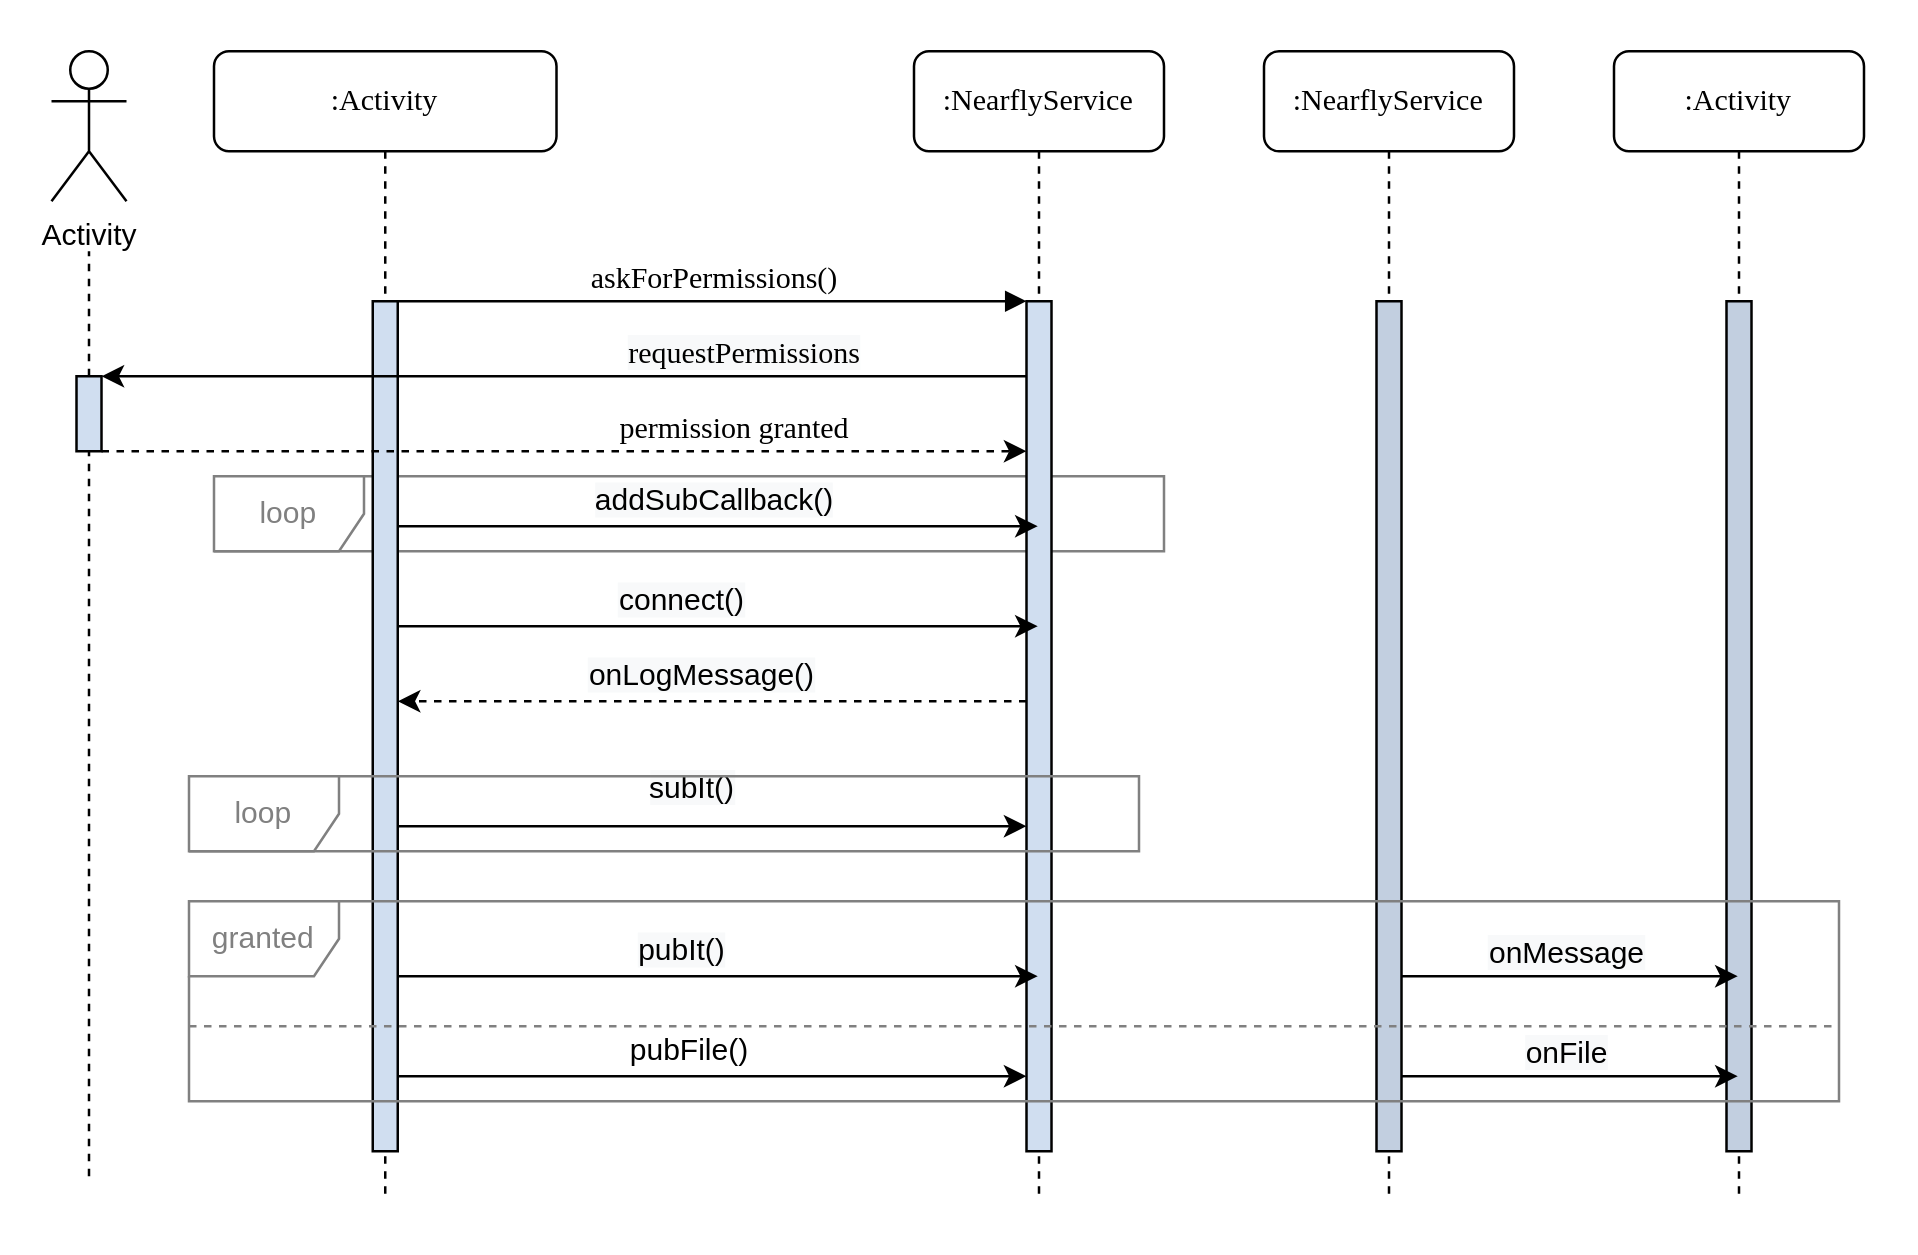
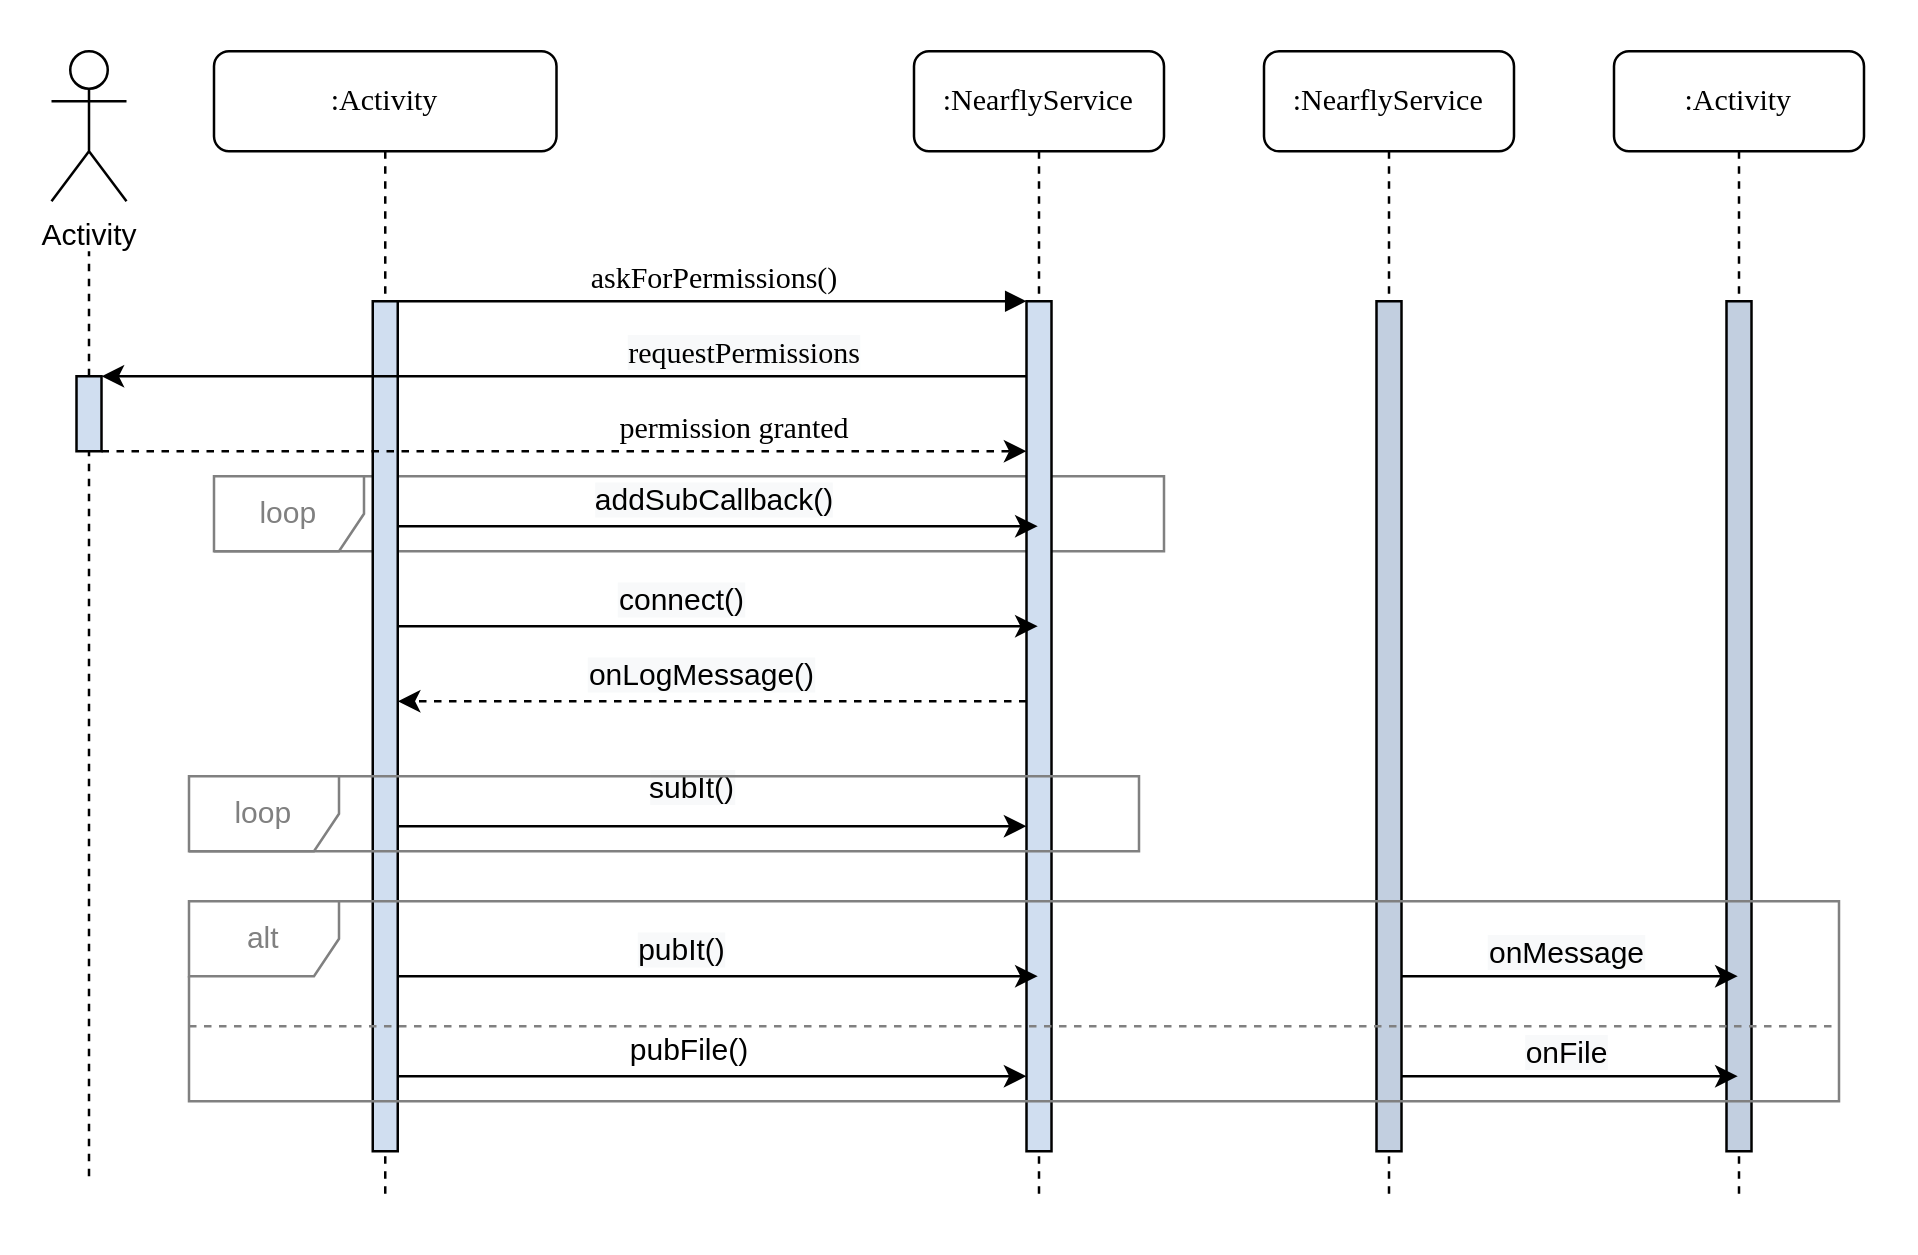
(264, 939) -> (264, 939)
